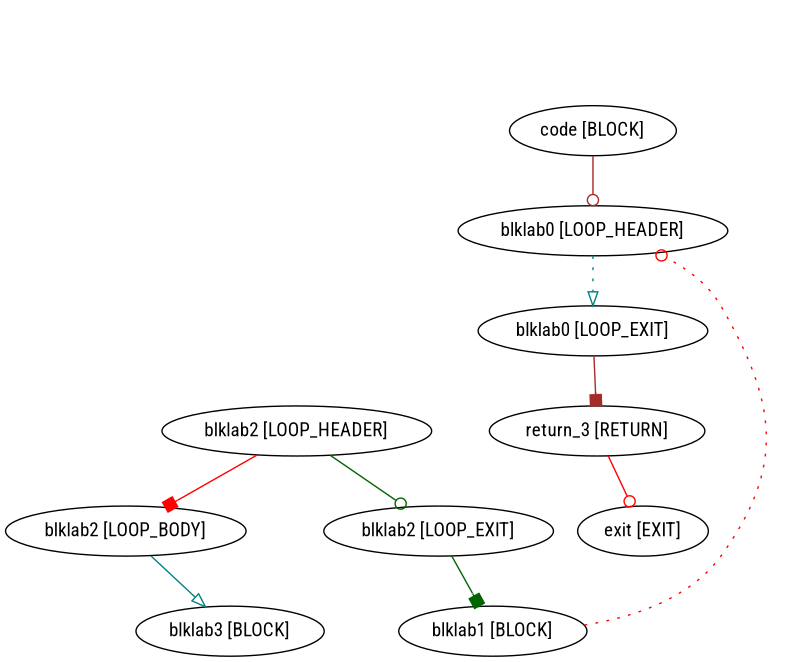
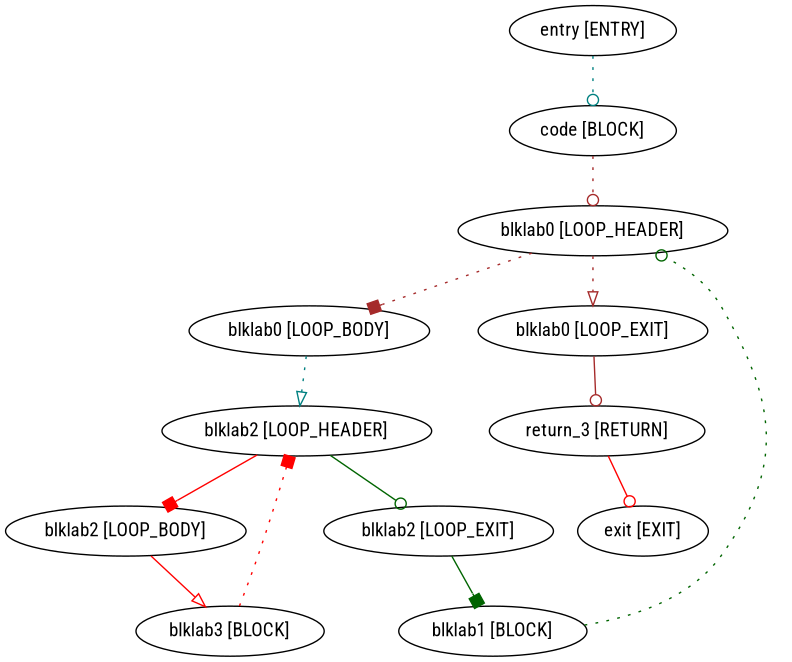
none -> (593, 31)
(593, 175) -> (593, 175)
(593, 274) -> (593, 274)
none -> (309, 331)
(595, 375) -> (595, 375)
(762, 473) -> (762, 473)
none -> (264, 538)
(173, 576) -> (173, 576)
